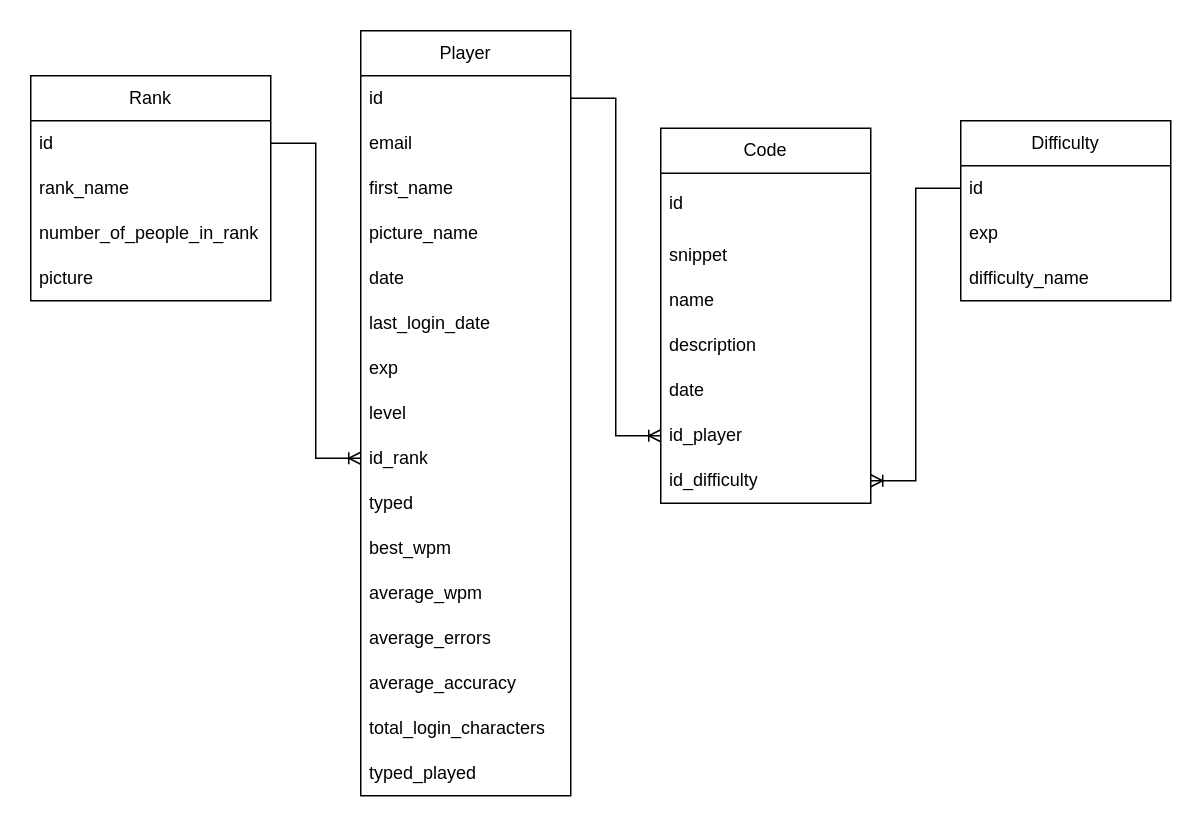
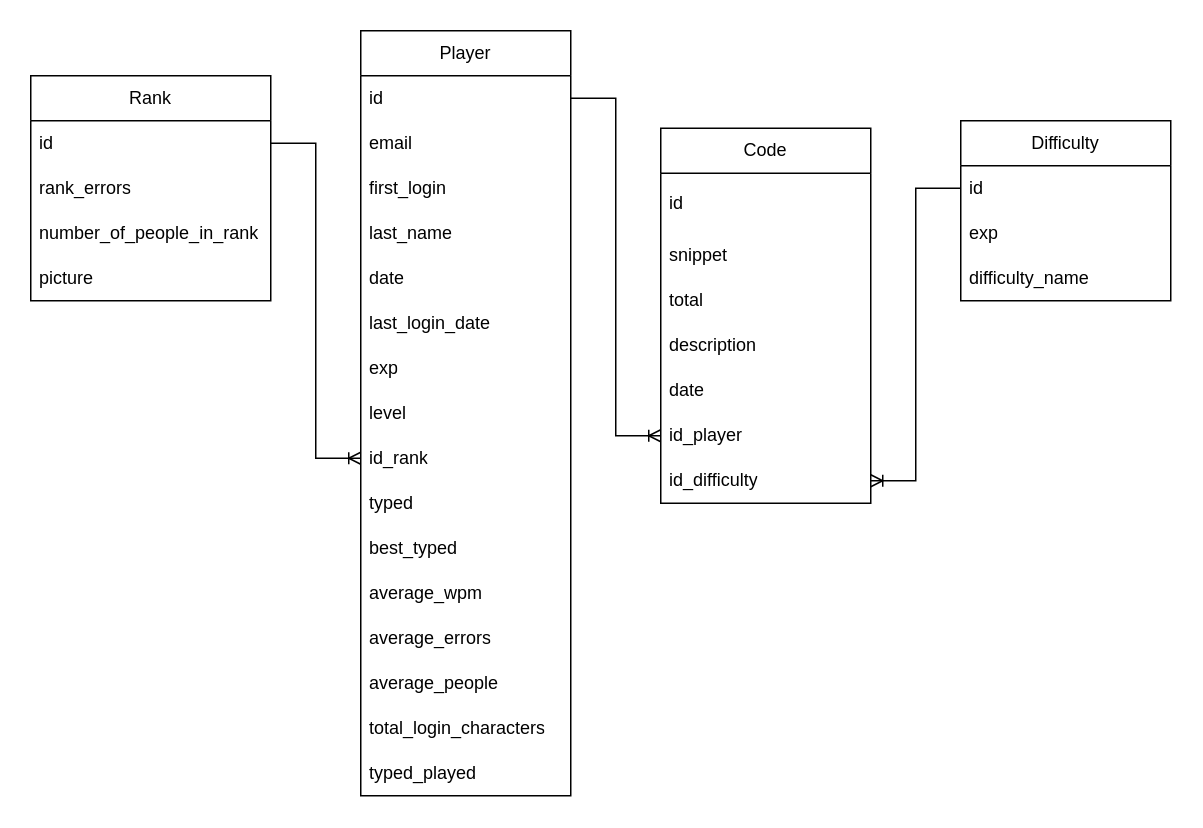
(85, 188) -> (95, 188)
(418, 188) -> (418, 188)
(428, 233) -> (413, 233)
(690, 301) -> (693, 301)
(410, 548) -> (420, 548)
(450, 683) -> (438, 683)
